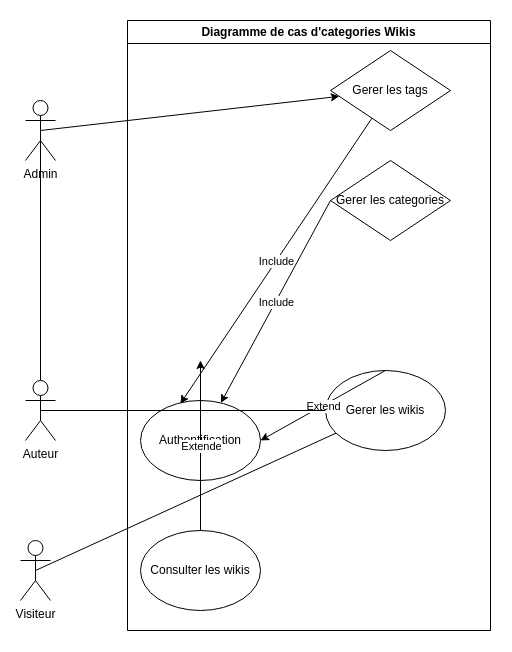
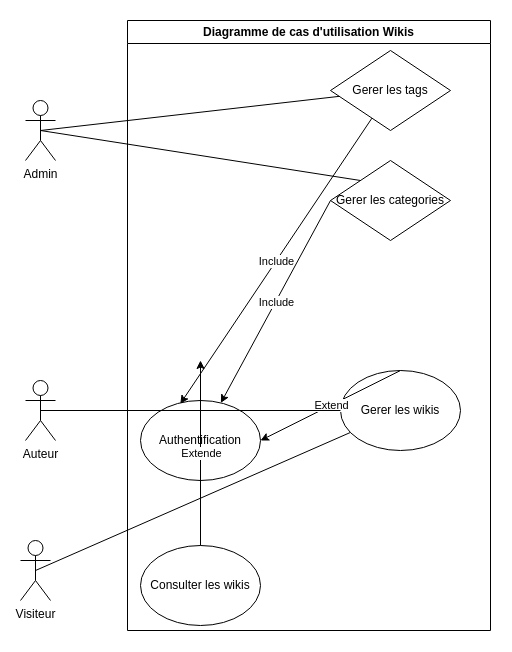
(309, 33) -> (309, 33)
(331, 97) -> (333, 97)
(41, 262) -> (201, 156)
(386, 411) -> (401, 411)
(201, 571) -> (201, 586)
